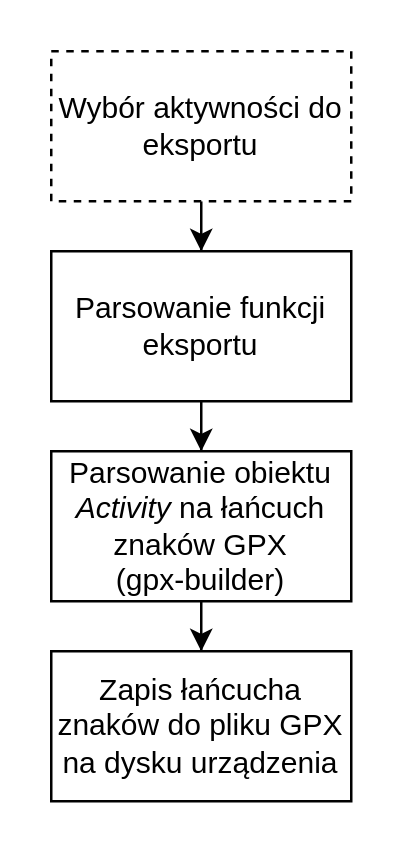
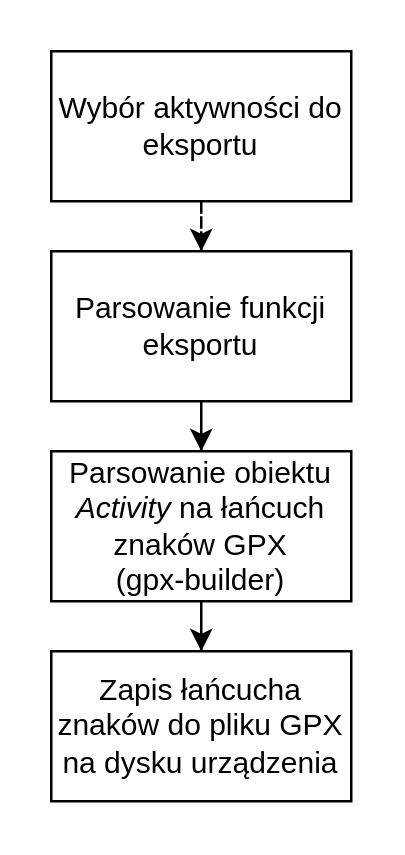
(201, 126) -> (201, 126)
(201, 201) -> (201, 201)
